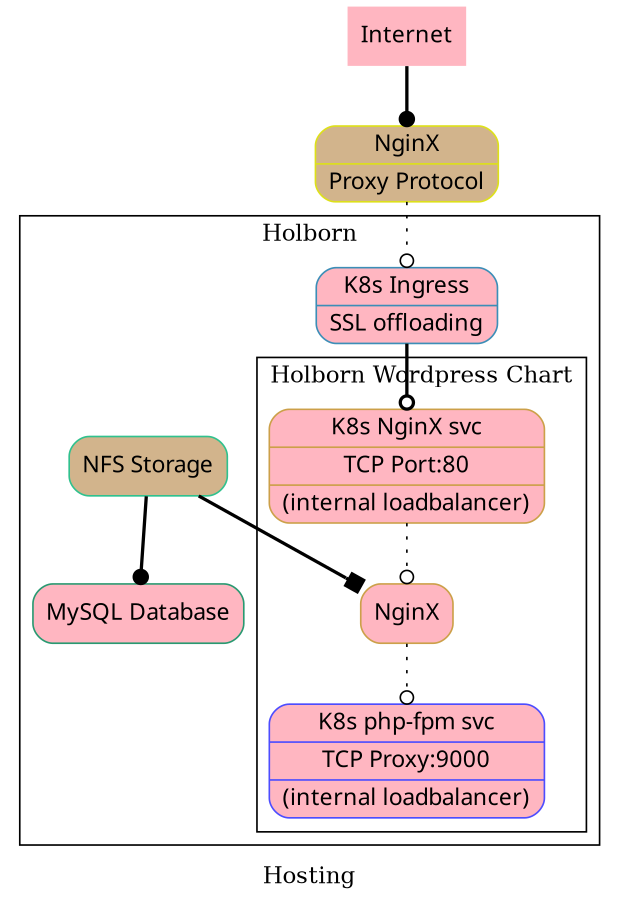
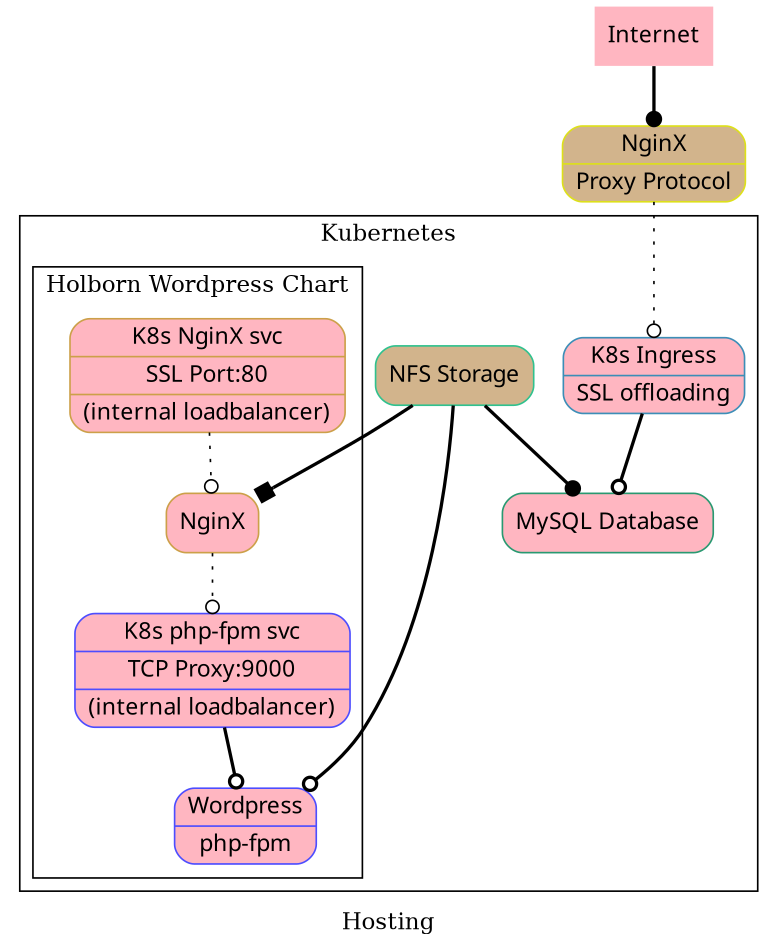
(310, 235) -> (389, 235)
(407, 370) -> (632, 447)
(407, 465) -> (208, 375)
none -> (245, 826)
